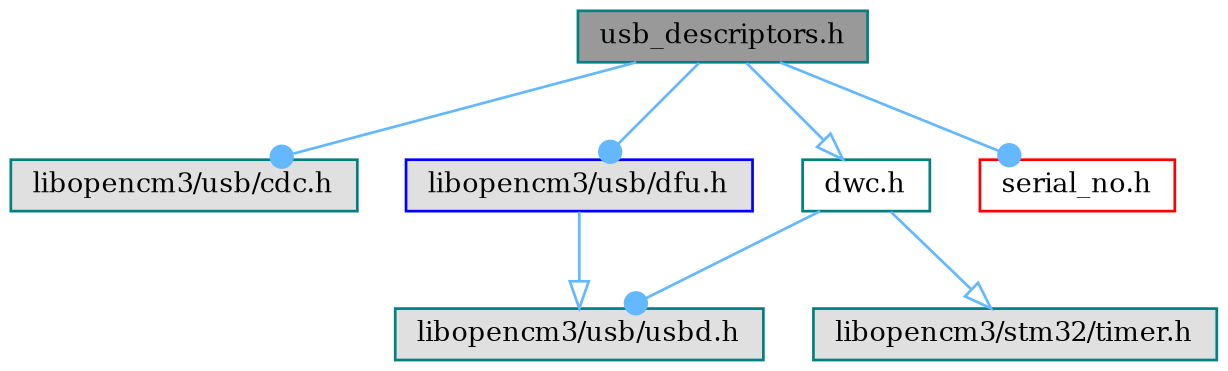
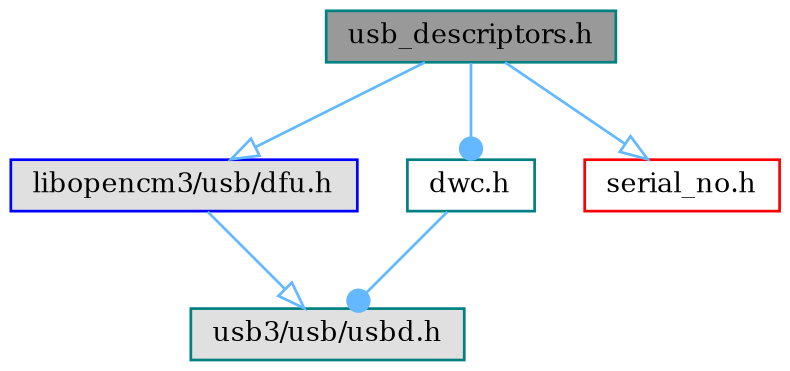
(785, 101) -> (471, 100)
(659, 103) -> (340, 105)
(889, 107) -> (565, 103)
(184, 185) -> none
(579, 334) -> (328, 334)
(1015, 334) -> none
